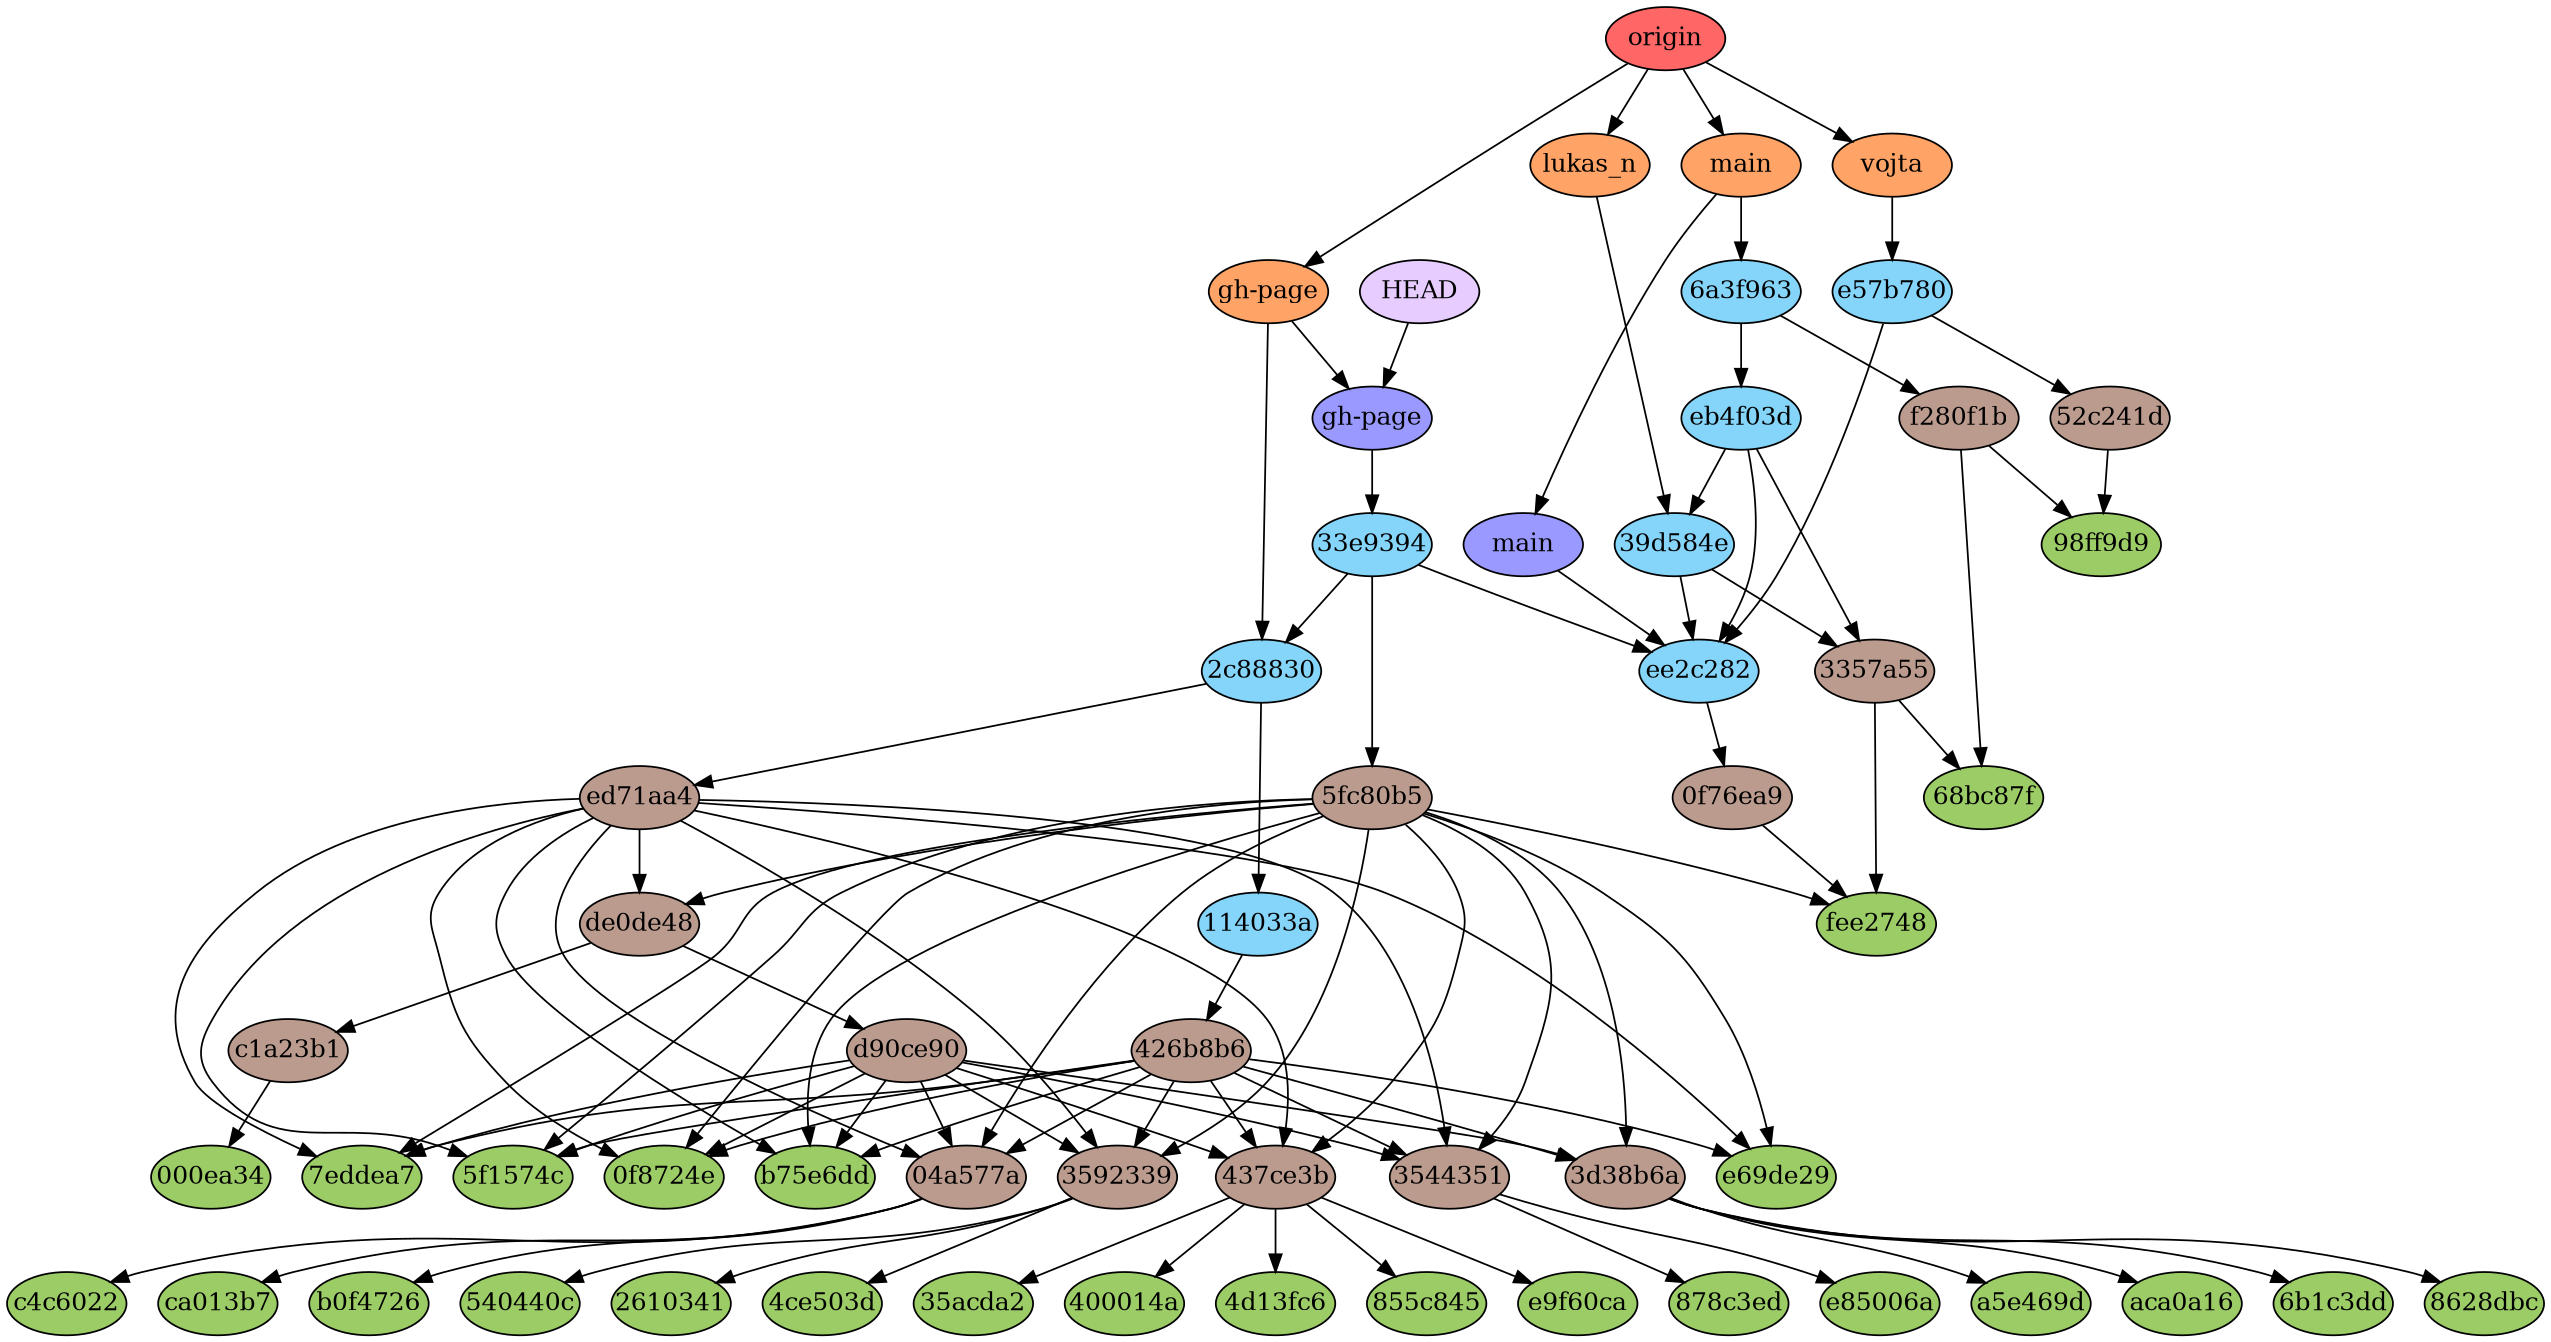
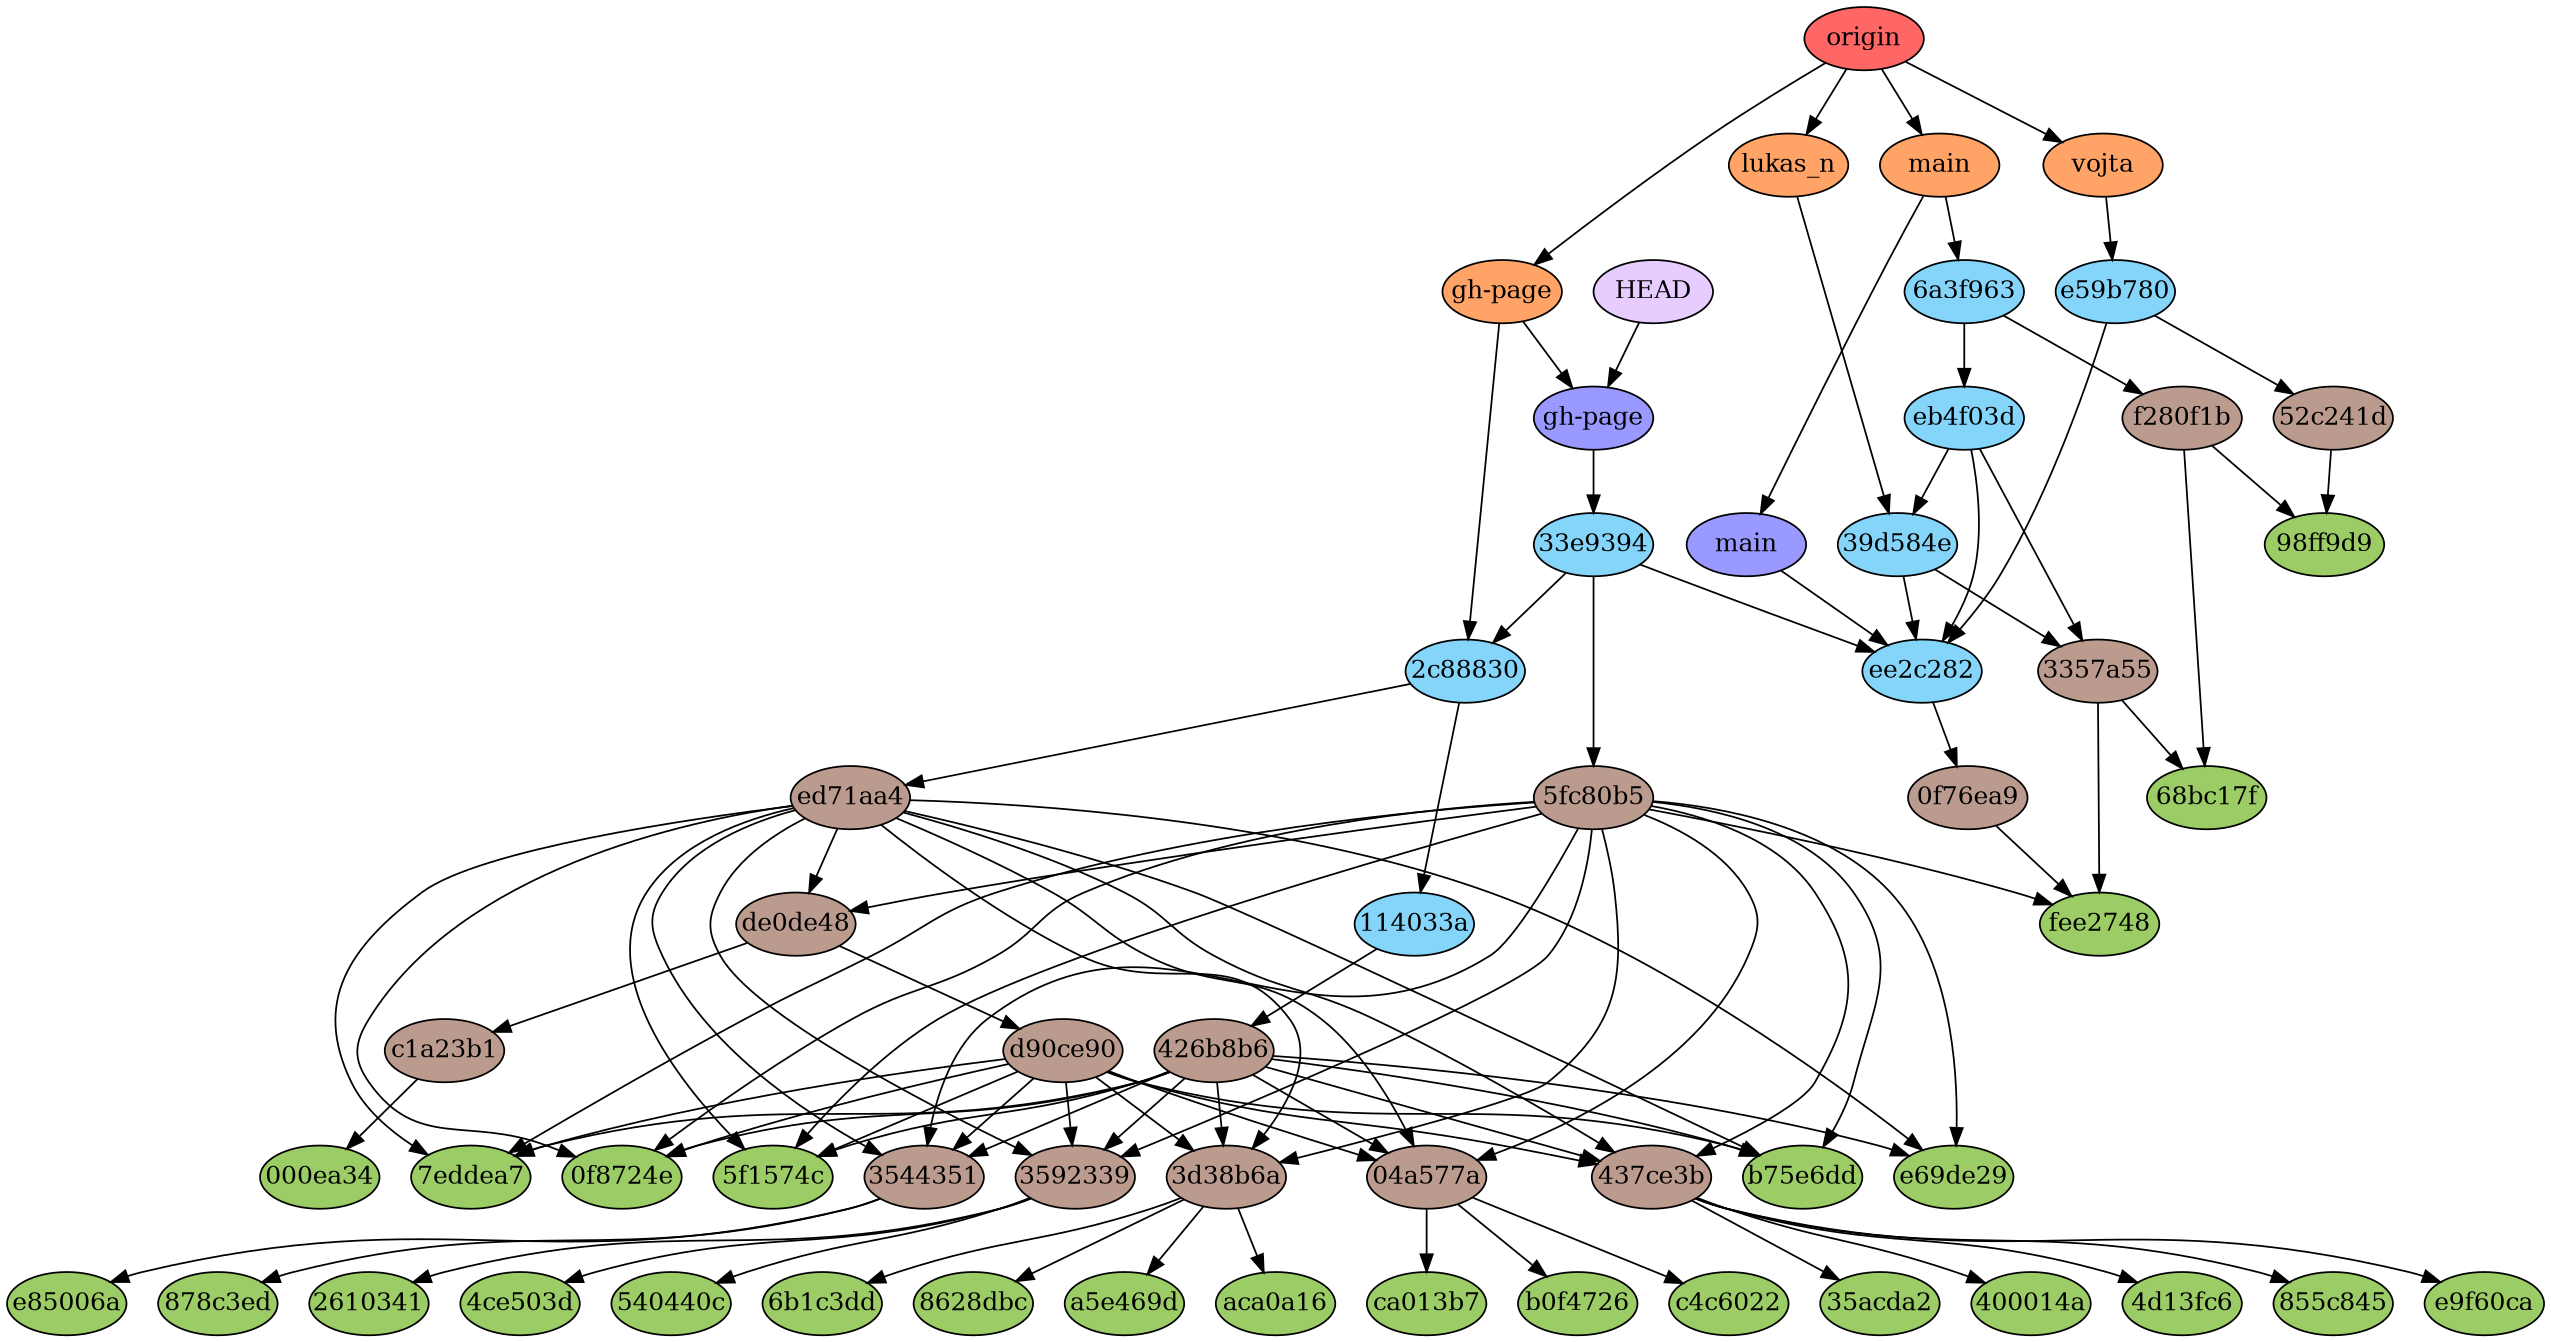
(1892, 292) -> (2115, 292)
(1984, 798) -> (2207, 798)
none -> (1066, 948)
